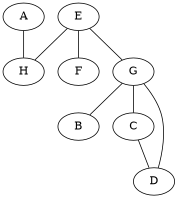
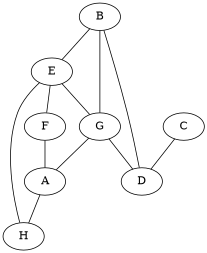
none -> (76, 44)
none -> (124, 99)
(133, 99) -> (73, 154)
none -> (45, 154)
